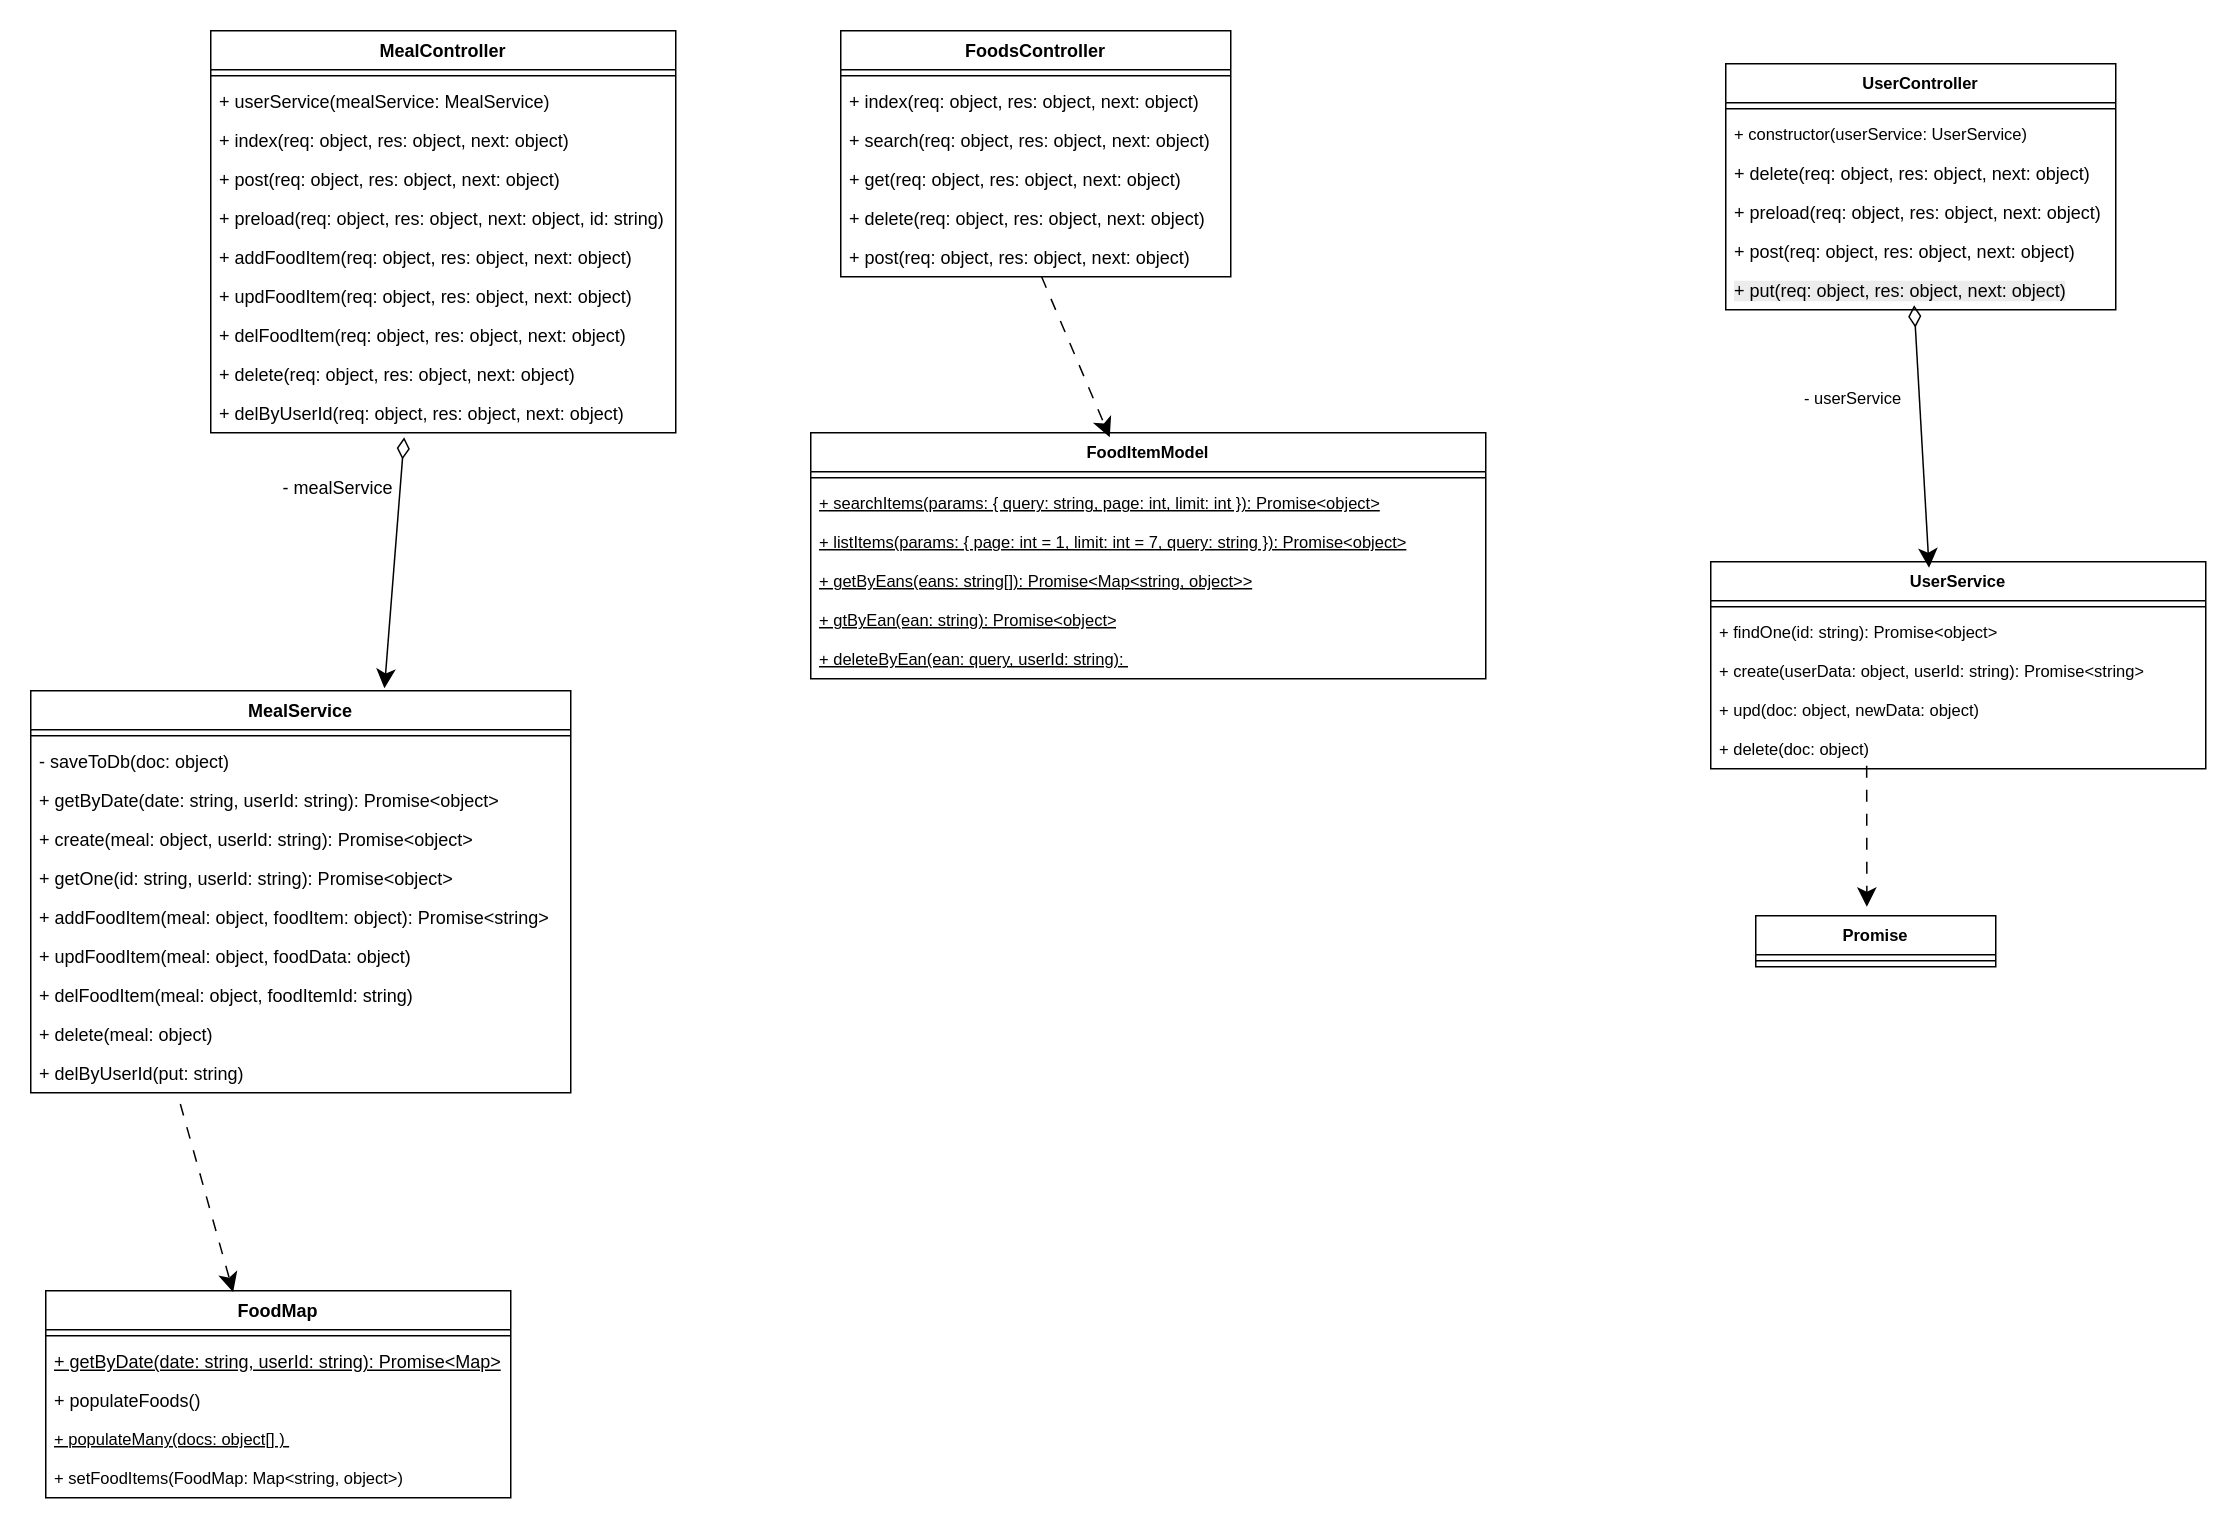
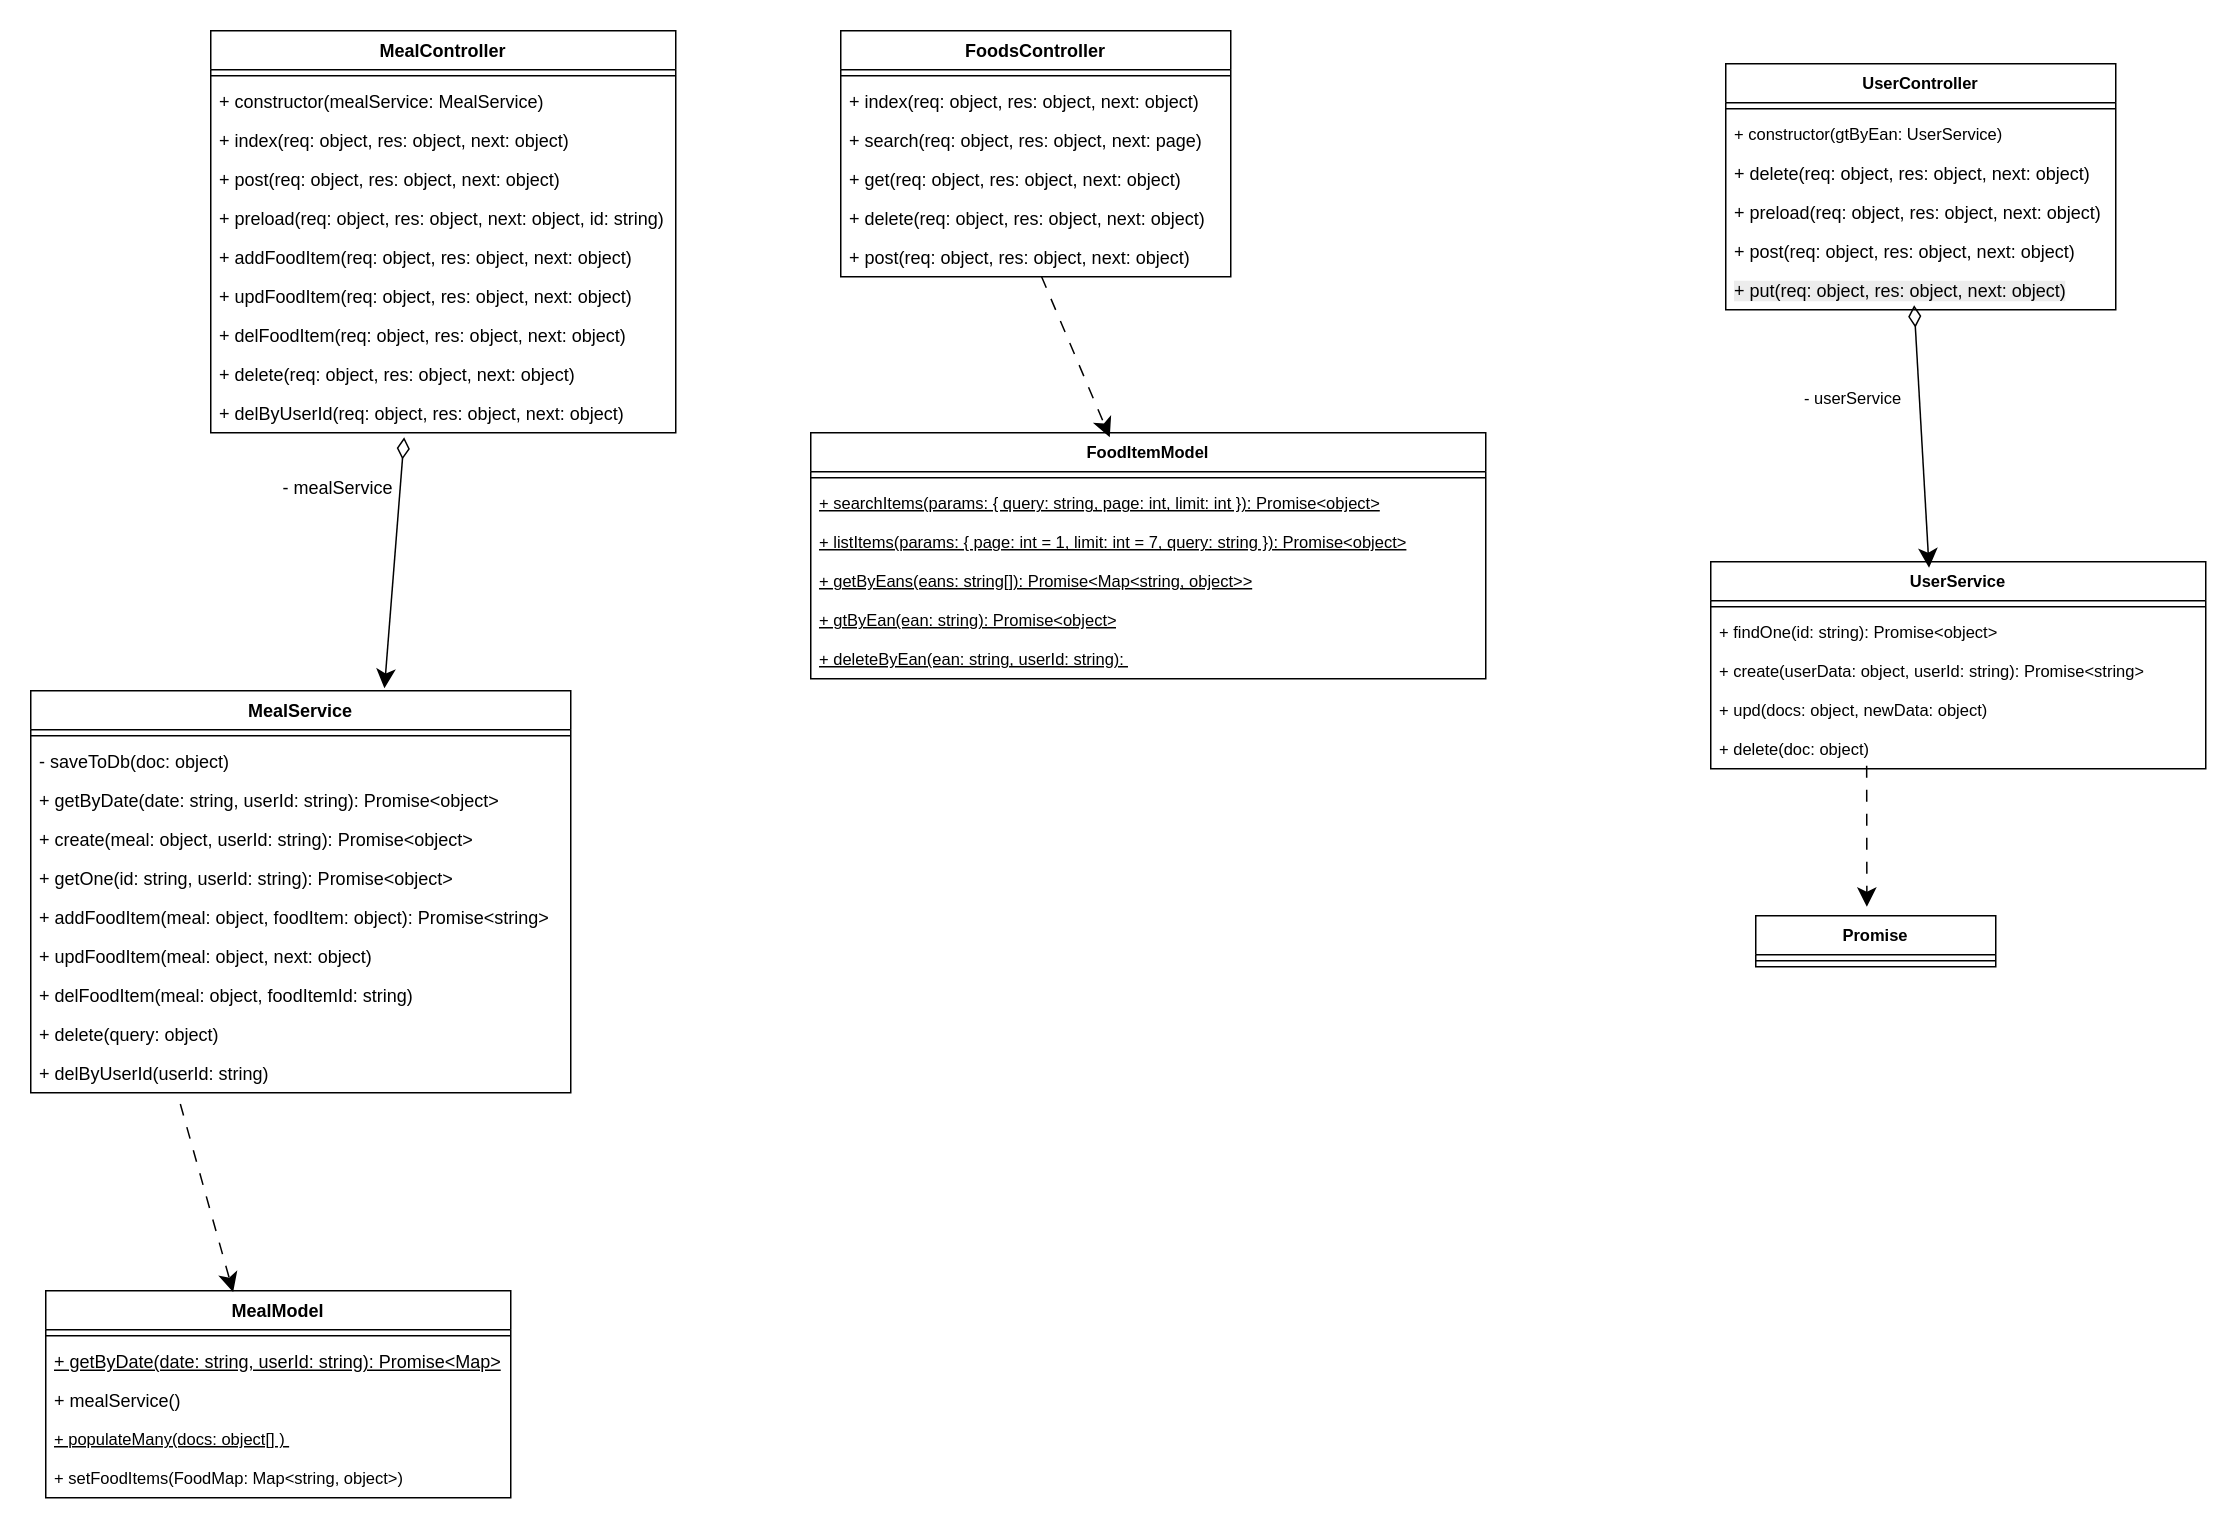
(398, 103) -> (400, 103)
(1904, 135) -> (1888, 135)
(1037, 153) -> (1037, 153)
(992, 660) -> (995, 660)
(1866, 711) -> (1871, 711)
(248, 958) -> (228, 958)
(139, 1036) -> (146, 1036)
(159, 1075) -> (174, 1075)
(278, 1312) -> (278, 1312)
(136, 1402) -> (123, 1402)
